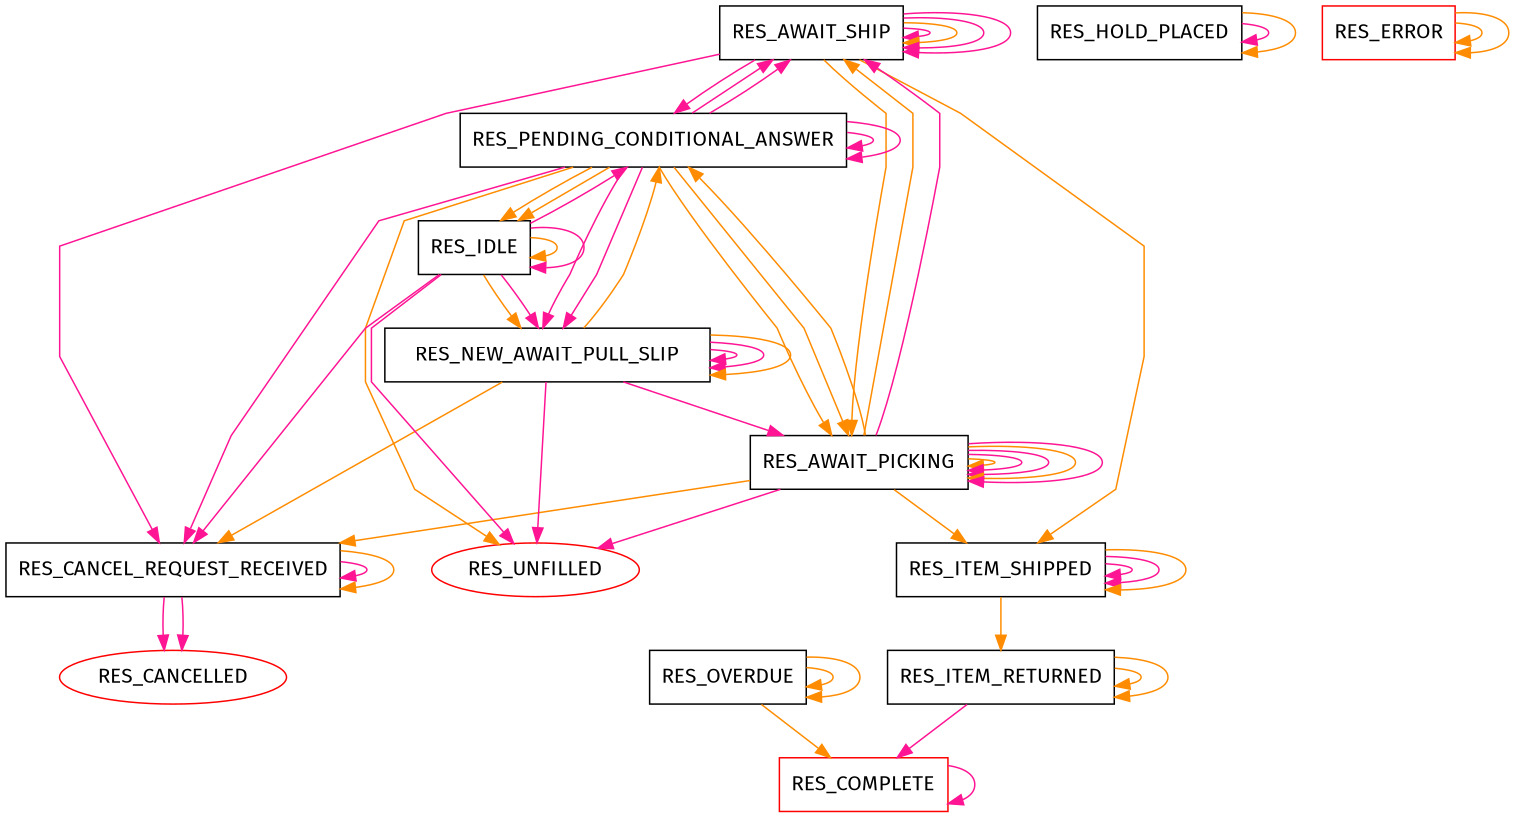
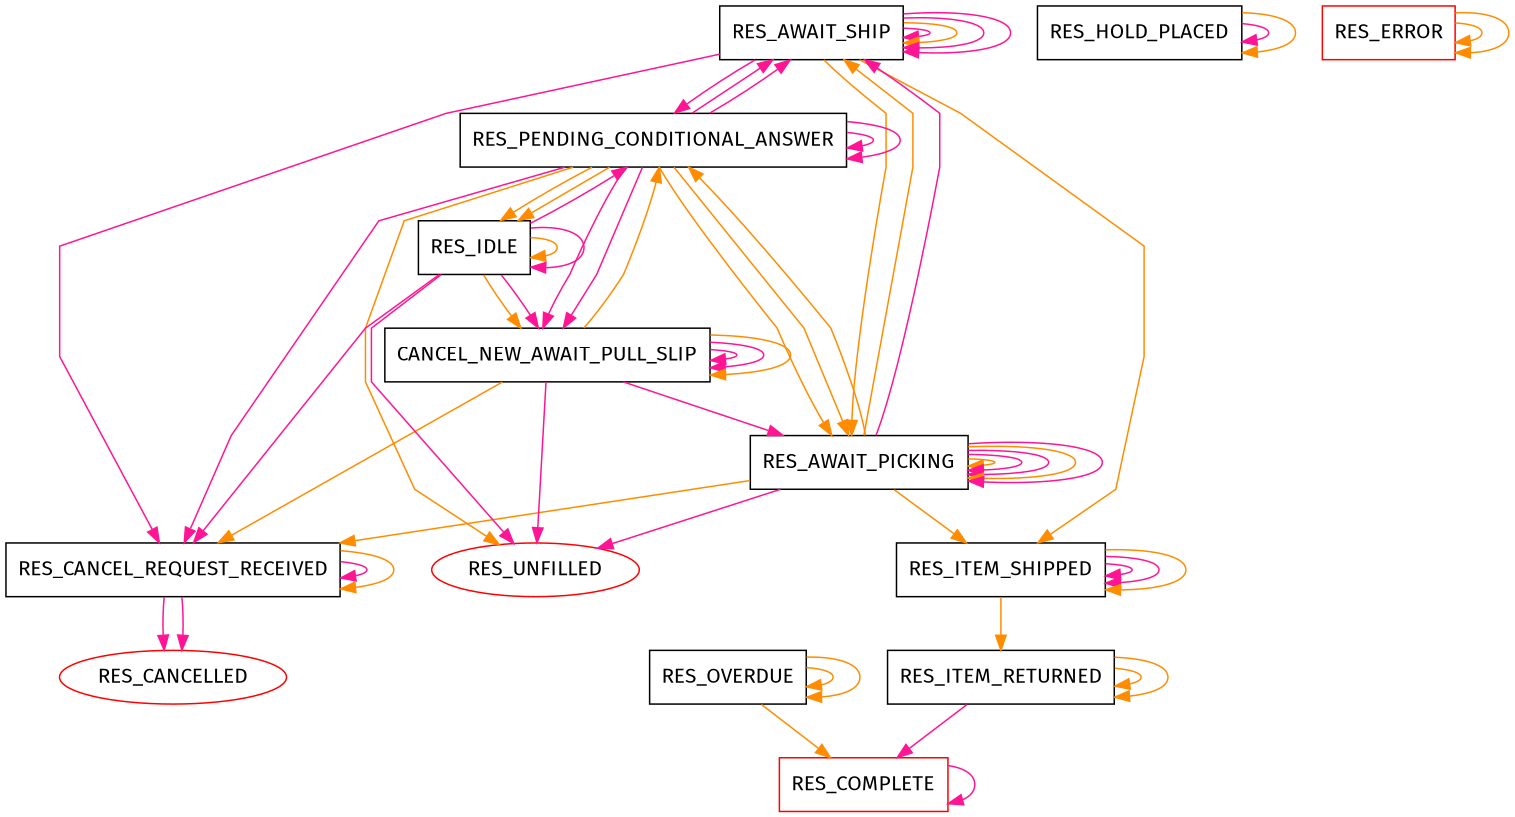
(547, 355) -> (547, 355)
